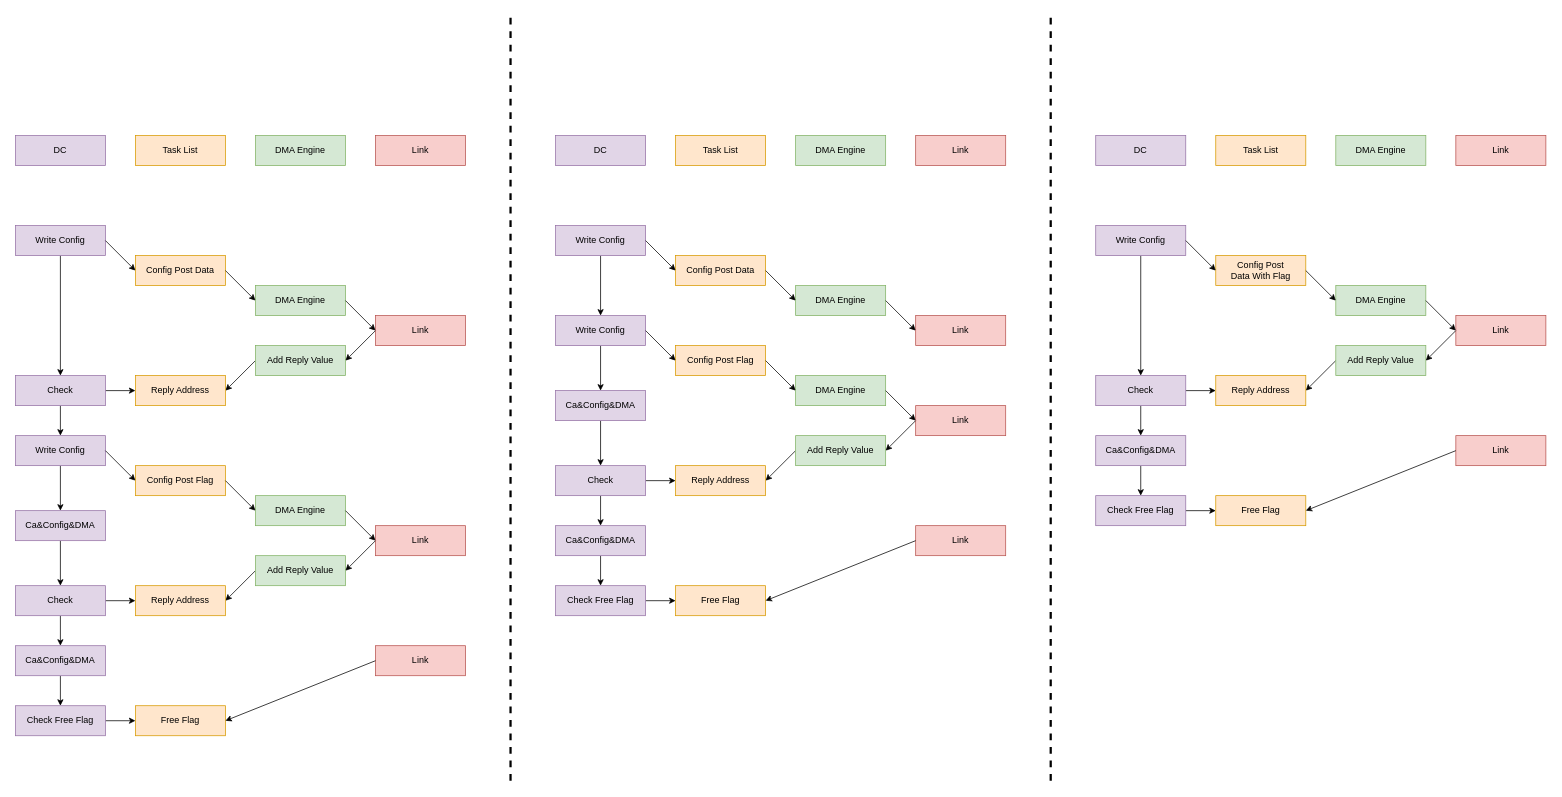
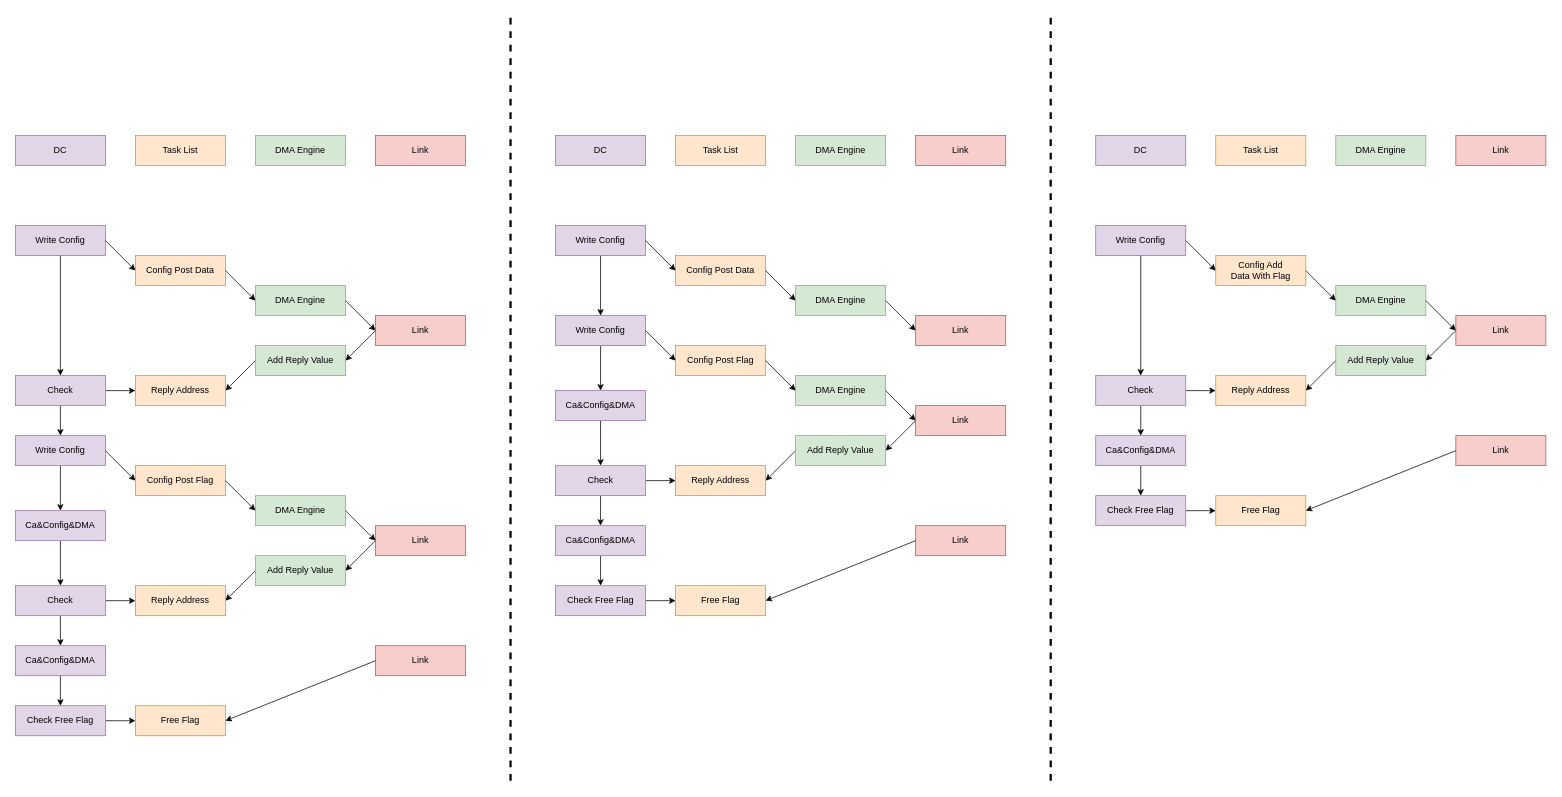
(1260, 270) -> (1260, 270)
